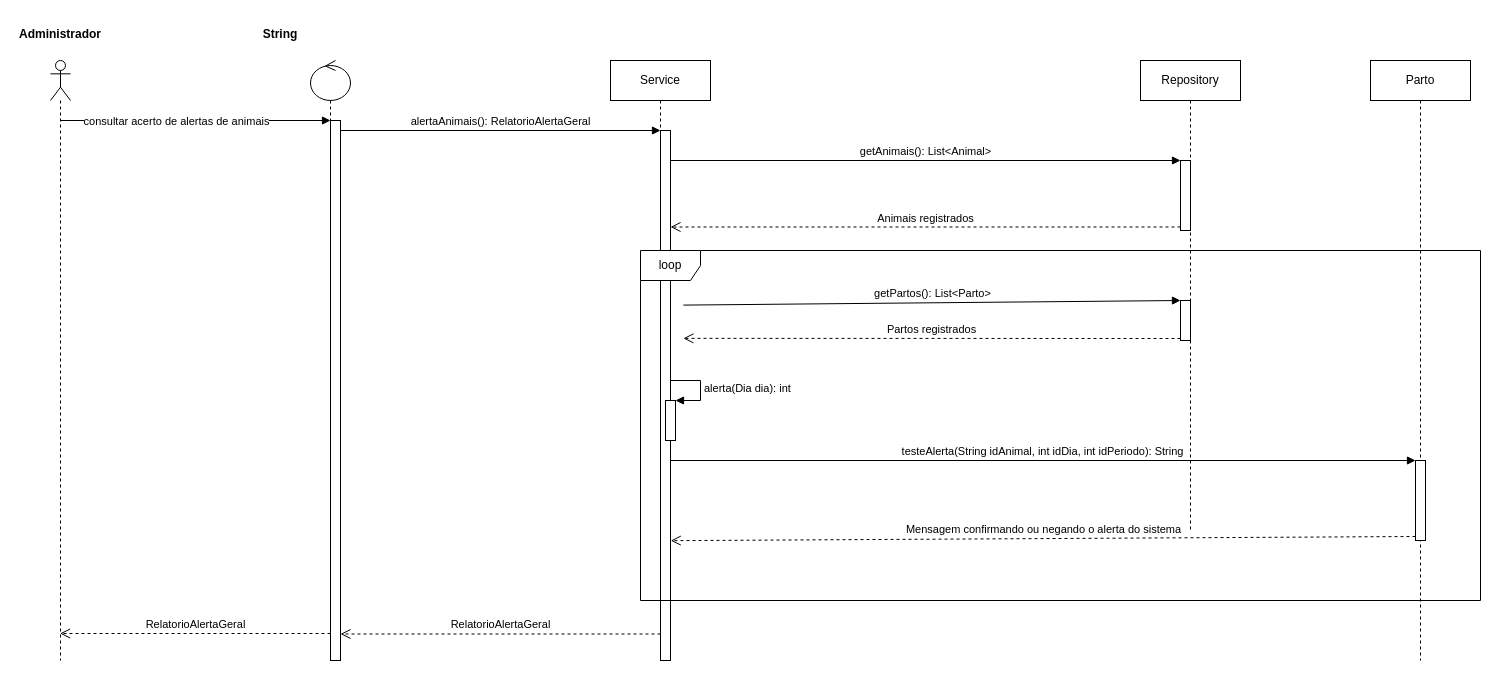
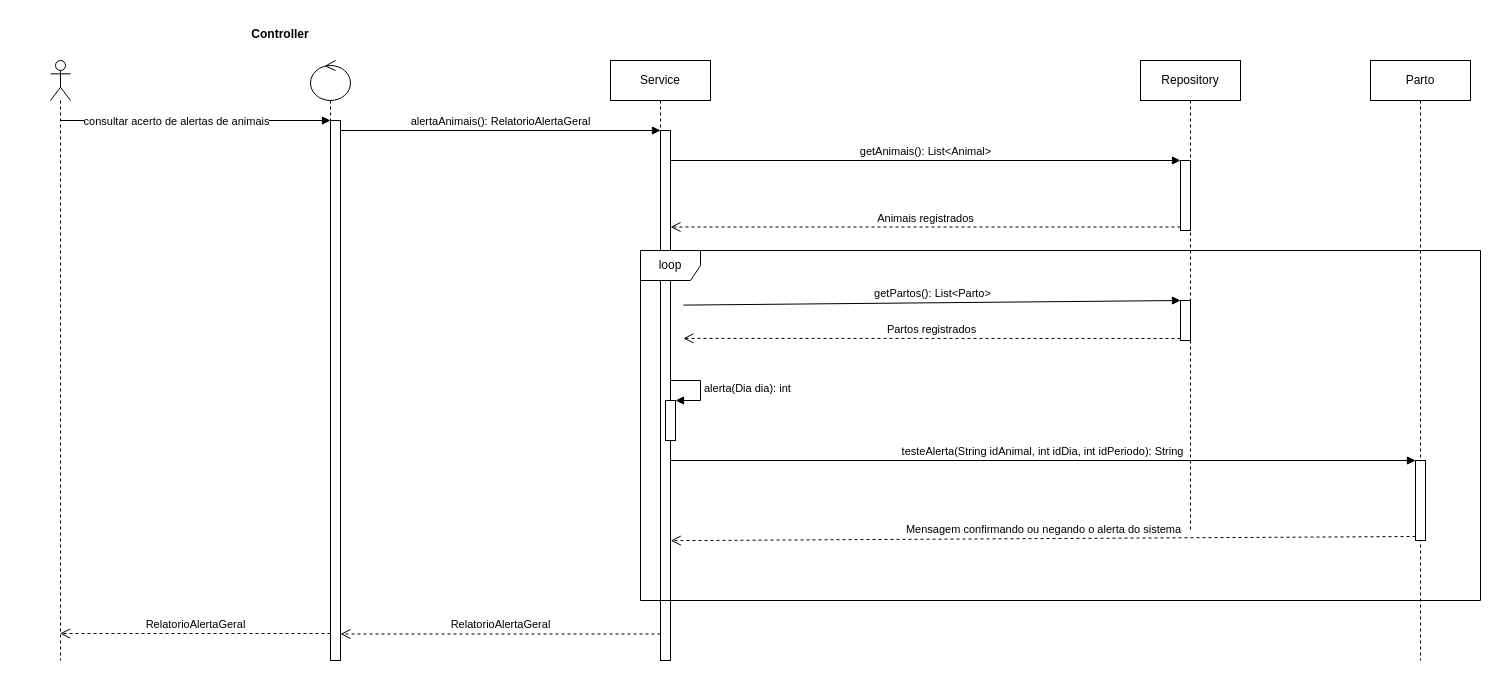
(61, 34) -> none
(280, 34) -> (280, 34)
